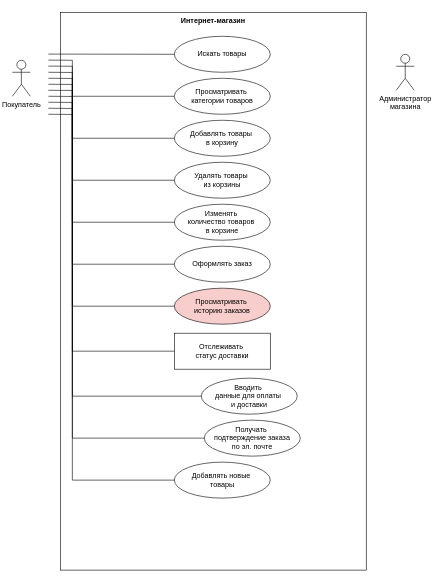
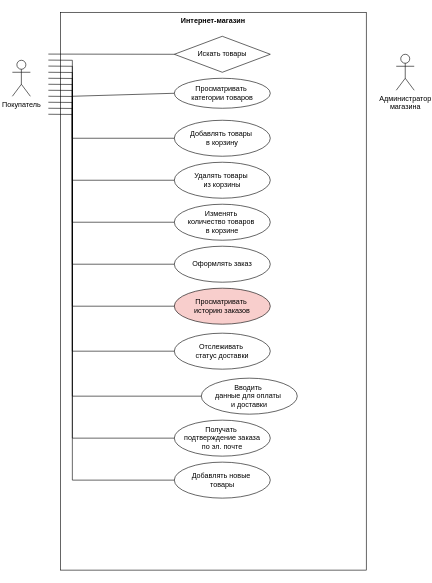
(222, 54) -> (222, 54)
(222, 96) -> (222, 93)
(222, 351) -> (222, 351)
(252, 438) -> (222, 438)
